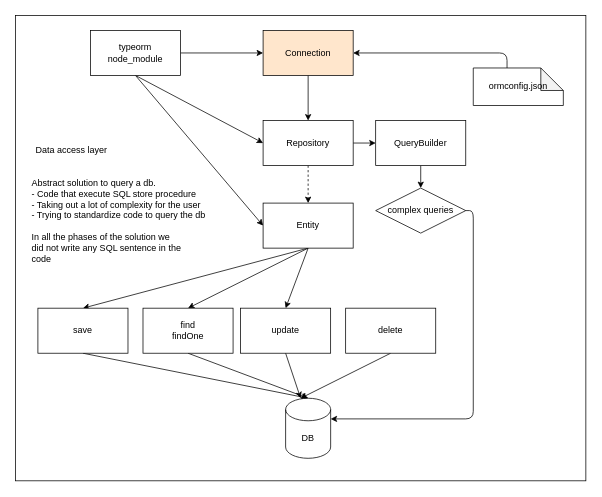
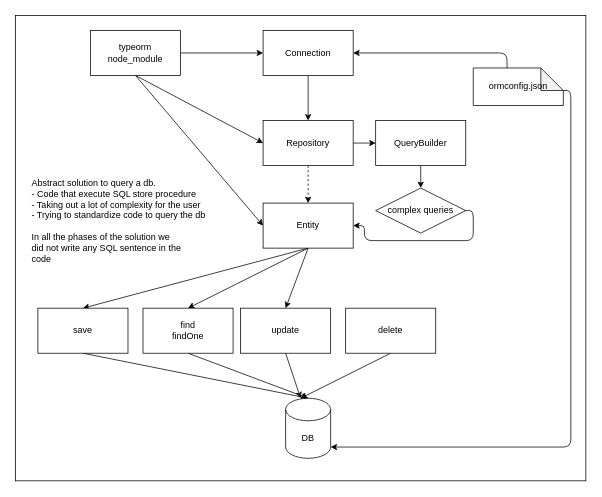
(308, 53) -> (308, 53)
none -> (569, 92)
(72, 150) -> none
(473, 328) -> (410, 240)
